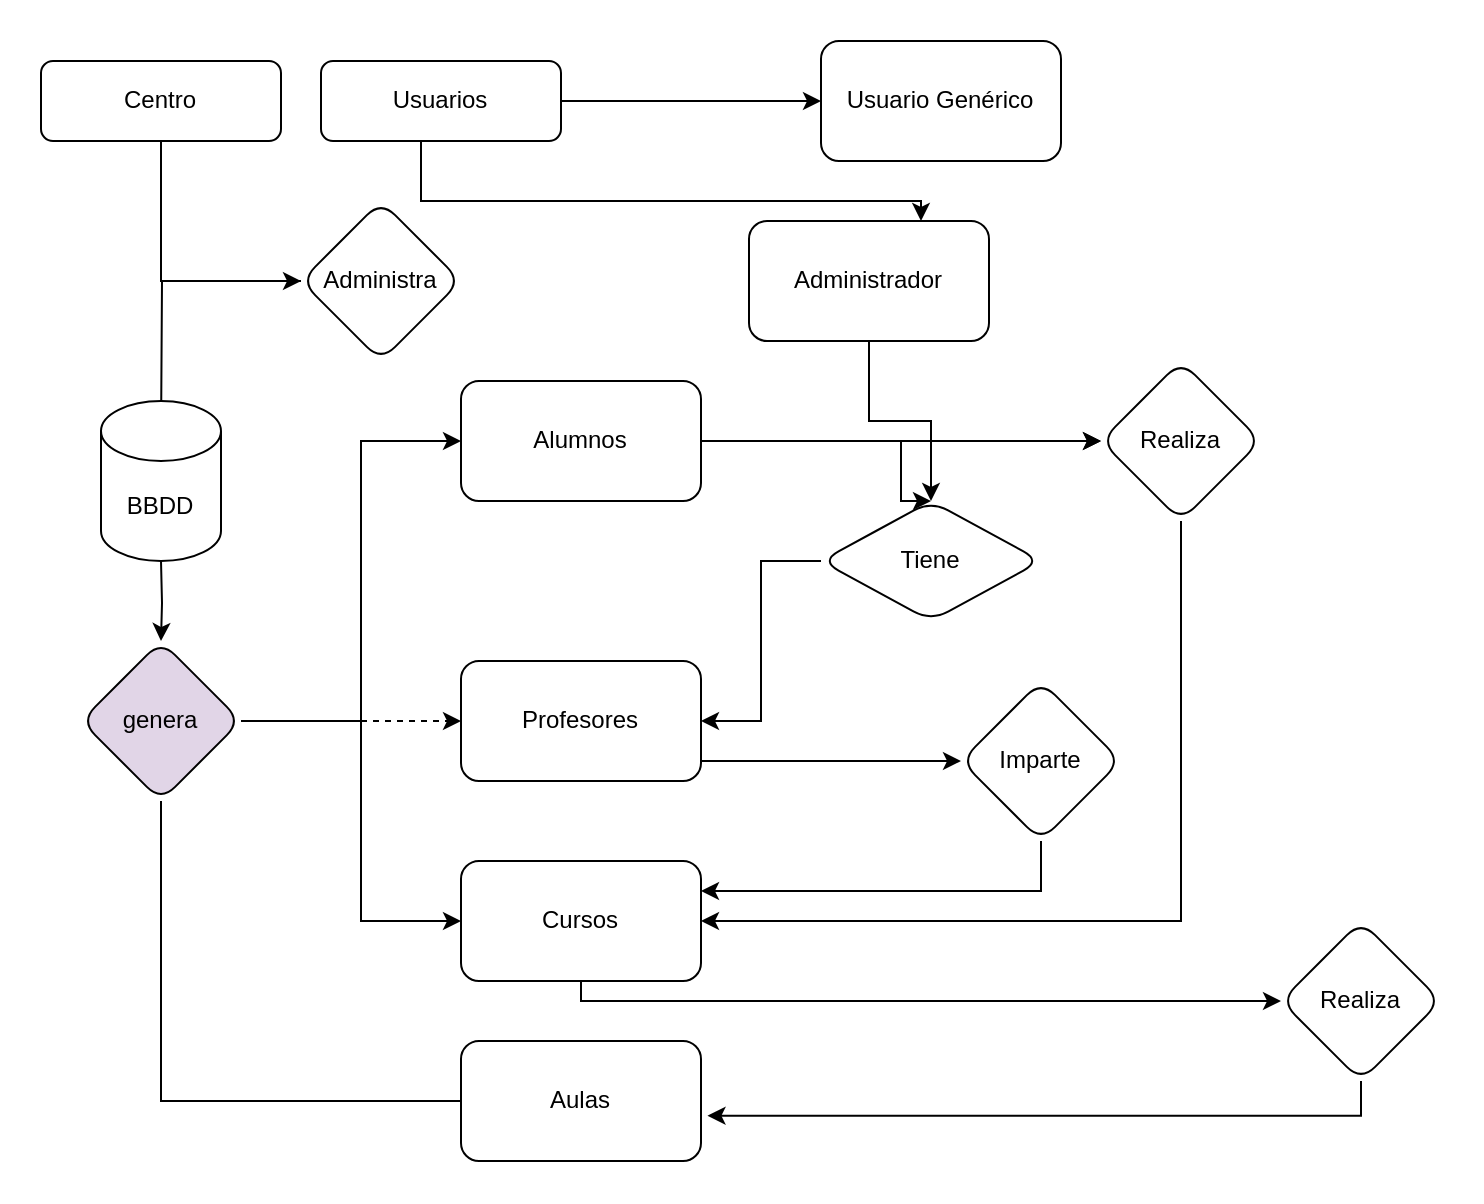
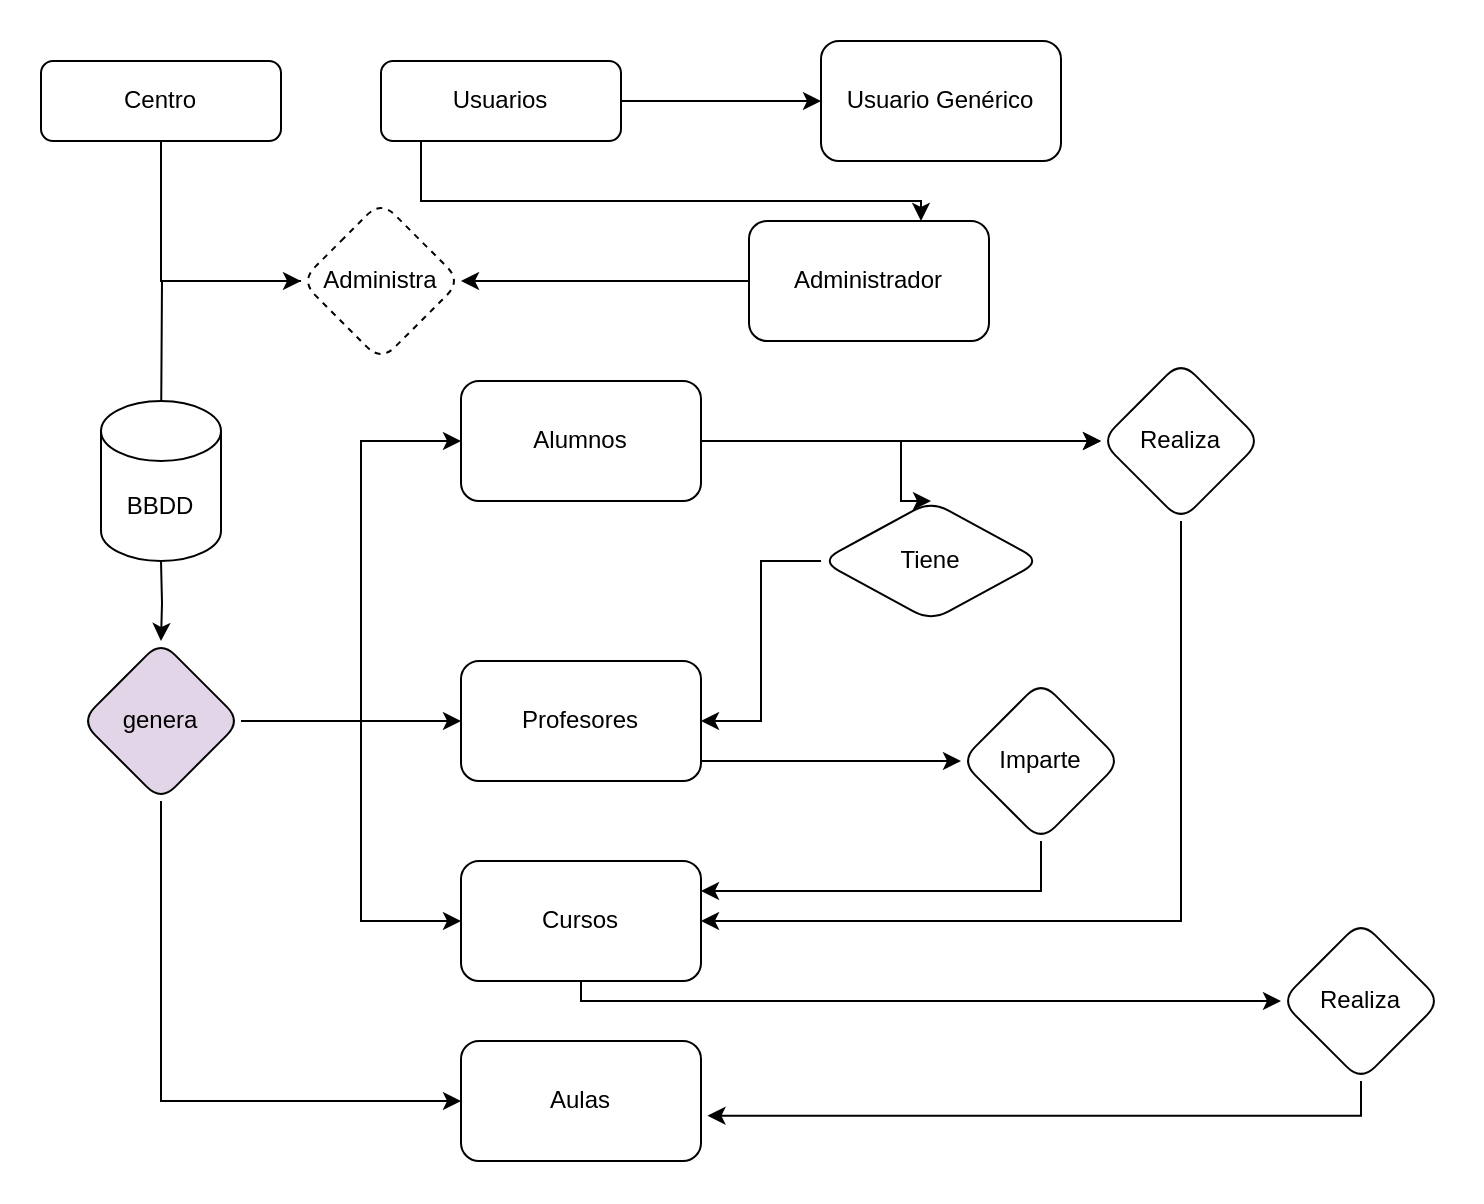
(441, 101) -> (501, 101)
(381, 281) -> (381, 281)
(893, 421) -> (612, 281)
(405, 721) -> (405, 721)
(451, 1101) -> (446, 1101)
